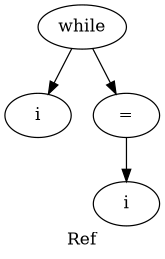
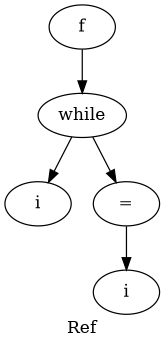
none -> (82, 27)
